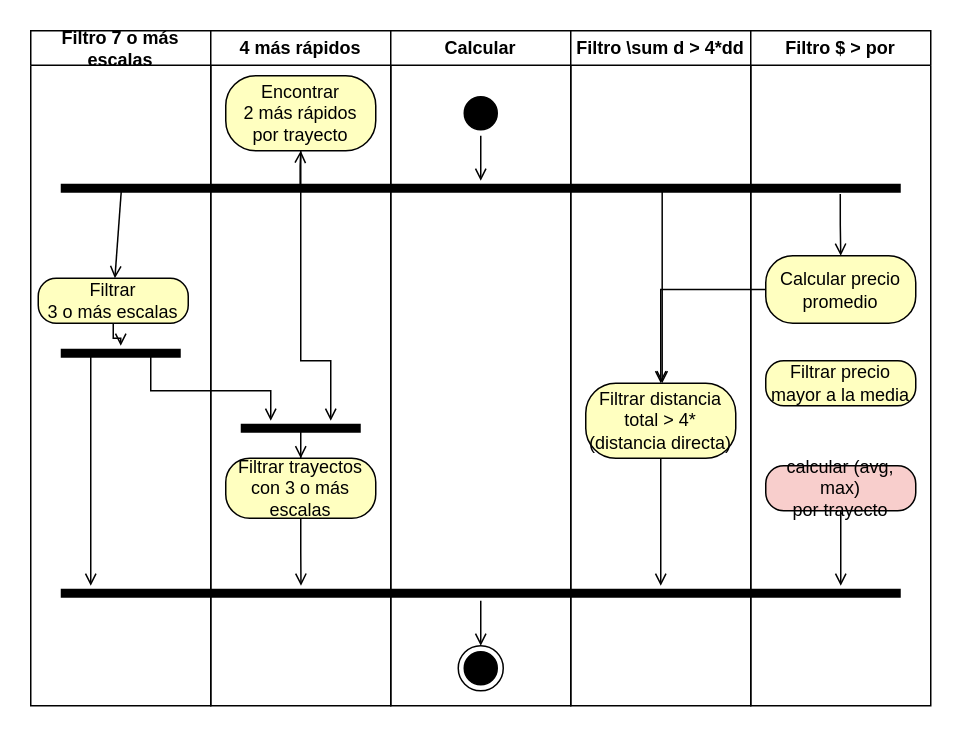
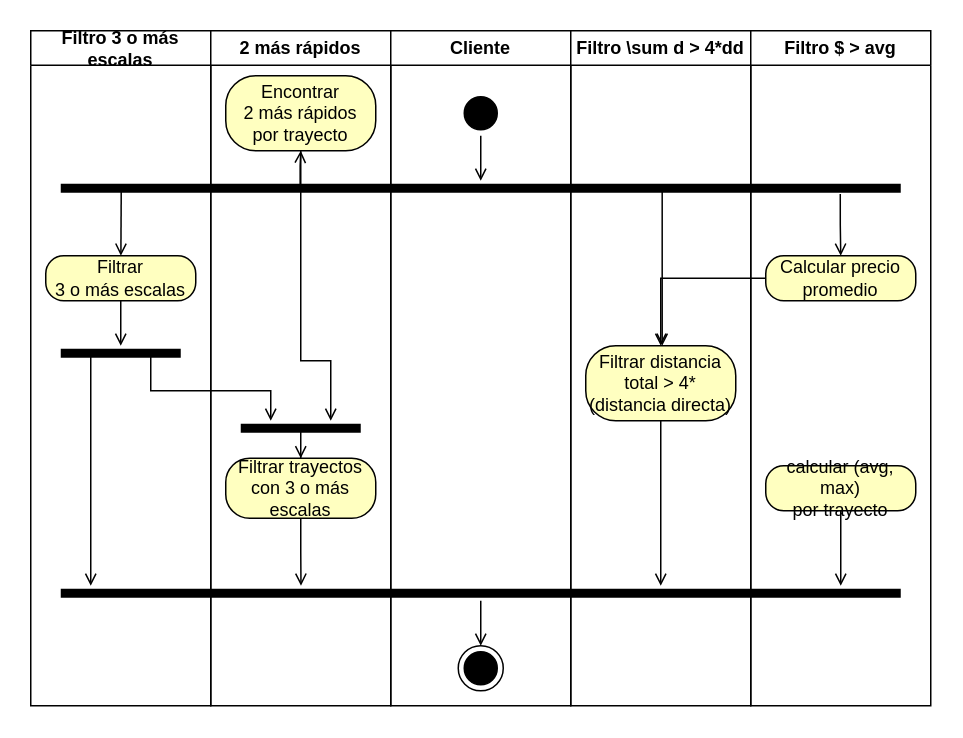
(121, 49) -> (121, 49)
(301, 49) -> (301, 49)
(481, 49) -> (481, 49)
(841, 49) -> (841, 49)
(841, 290) -> (841, 278)
(113, 301) -> (121, 278)
(841, 383) -> none
(661, 421) -> (661, 383)
(841, 488) -> (841, 488)
